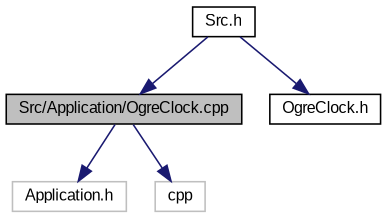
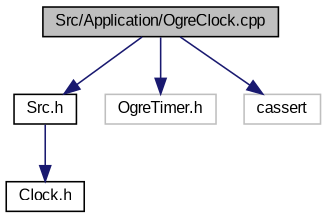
(180, 60) -> (109, 61)
(325, 109) -> (45, 197)
(69, 197) -> (161, 109)
(180, 197) -> (282, 109)
